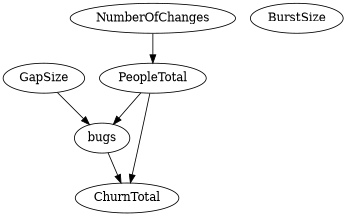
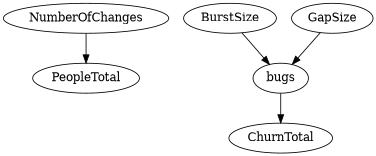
(130, 105) -> (253, 46)
(141, 134) -> none
